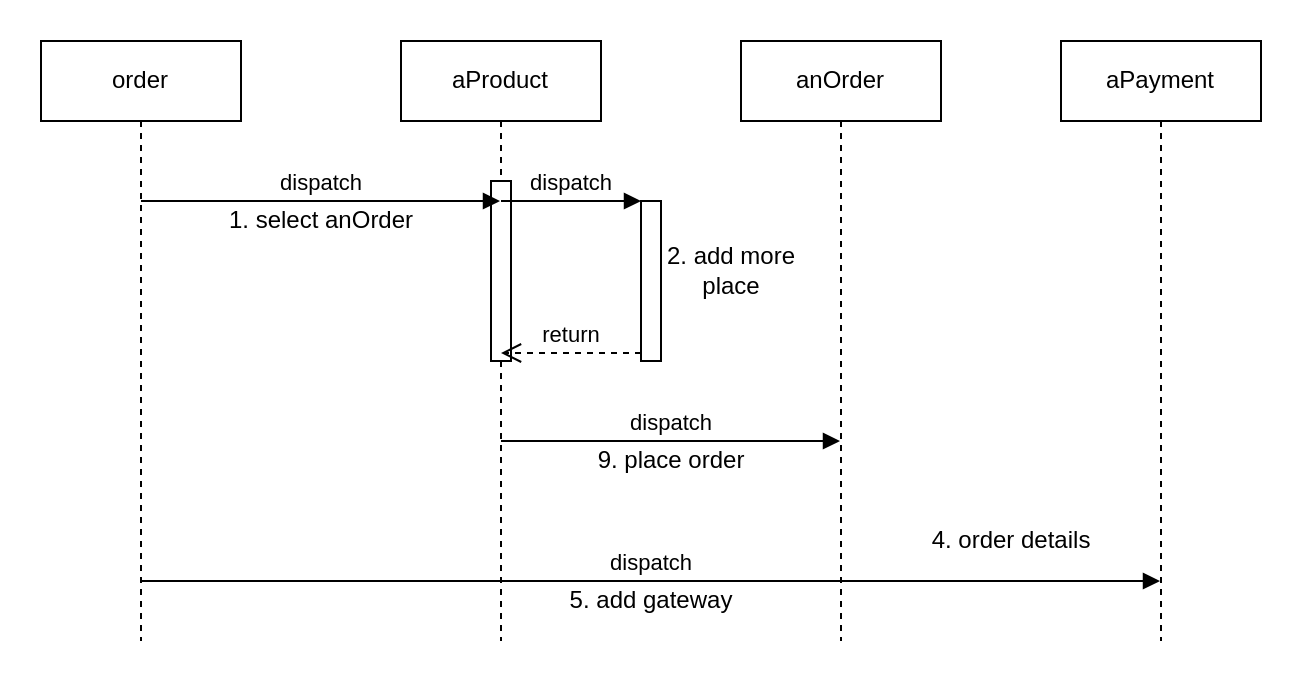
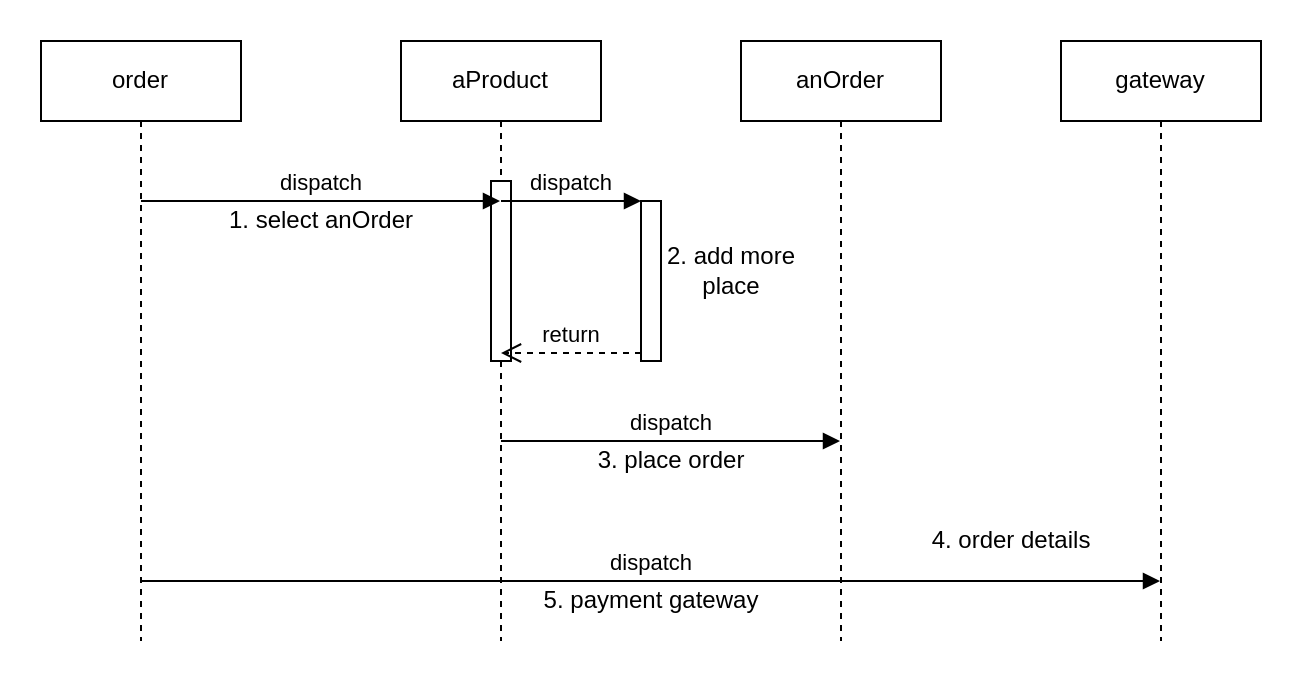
(1161, 81) -> (1161, 81)
(672, 461) -> (672, 461)
(652, 601) -> (652, 601)
